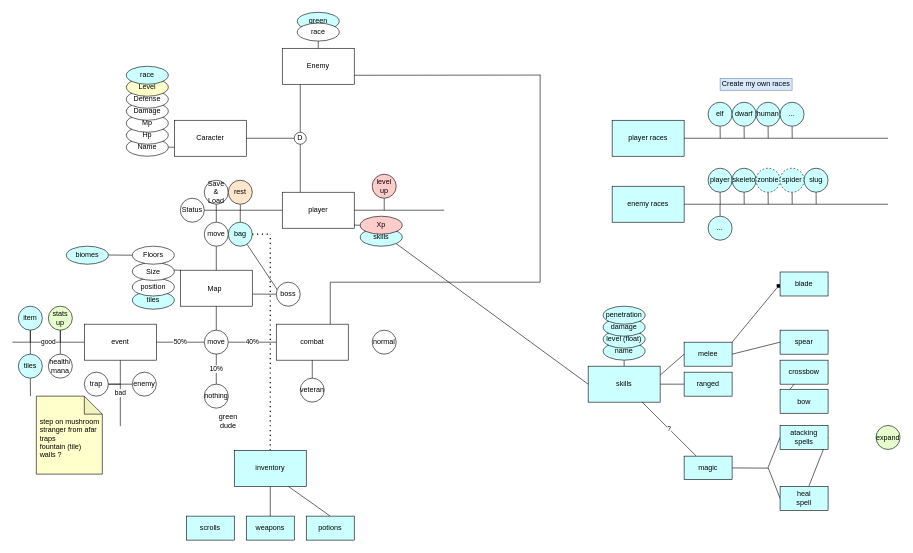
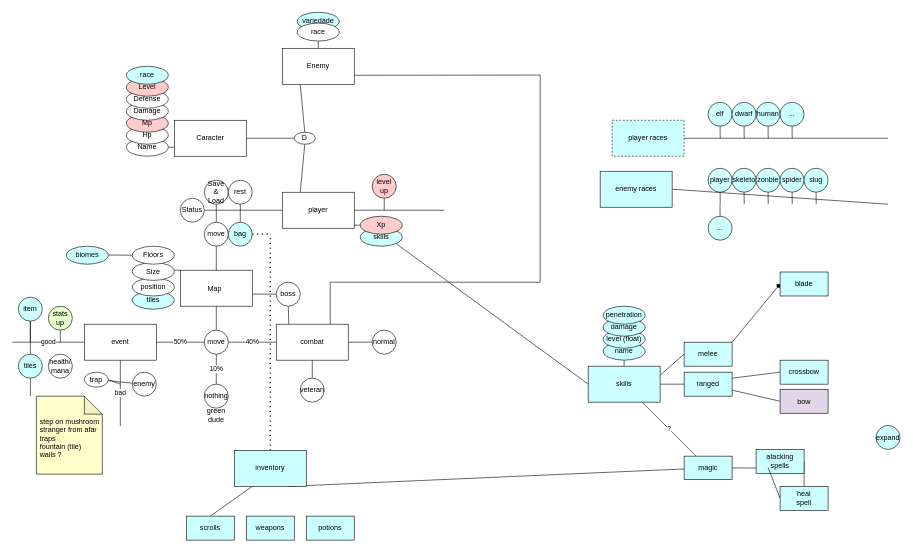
(318, 21) -> (318, 21)
(756, 84) -> none
(147, 87) -> (147, 87)
(147, 123) -> (147, 123)
(300, 138) -> (305, 138)
(648, 138) -> (648, 138)
(768, 180) -> (768, 180)
(792, 180) -> (792, 180)
(240, 192) -> (240, 192)
(648, 204) -> (636, 189)
(263, 268) -> (289, 315)
(30, 318) -> (30, 309)
none -> (360, 342)
(804, 342) -> none
(756, 348) -> none
(60, 349) -> none
none -> (756, 375)
(96, 384) -> (96, 380)
(792, 387) -> (757, 396)
(804, 401) -> (804, 401)
(228, 422) -> (216, 416)
(804, 438) -> (780, 462)
(888, 438) -> (888, 438)
none -> (232, 501)
(270, 501) -> none
(309, 501) -> (494, 477)
